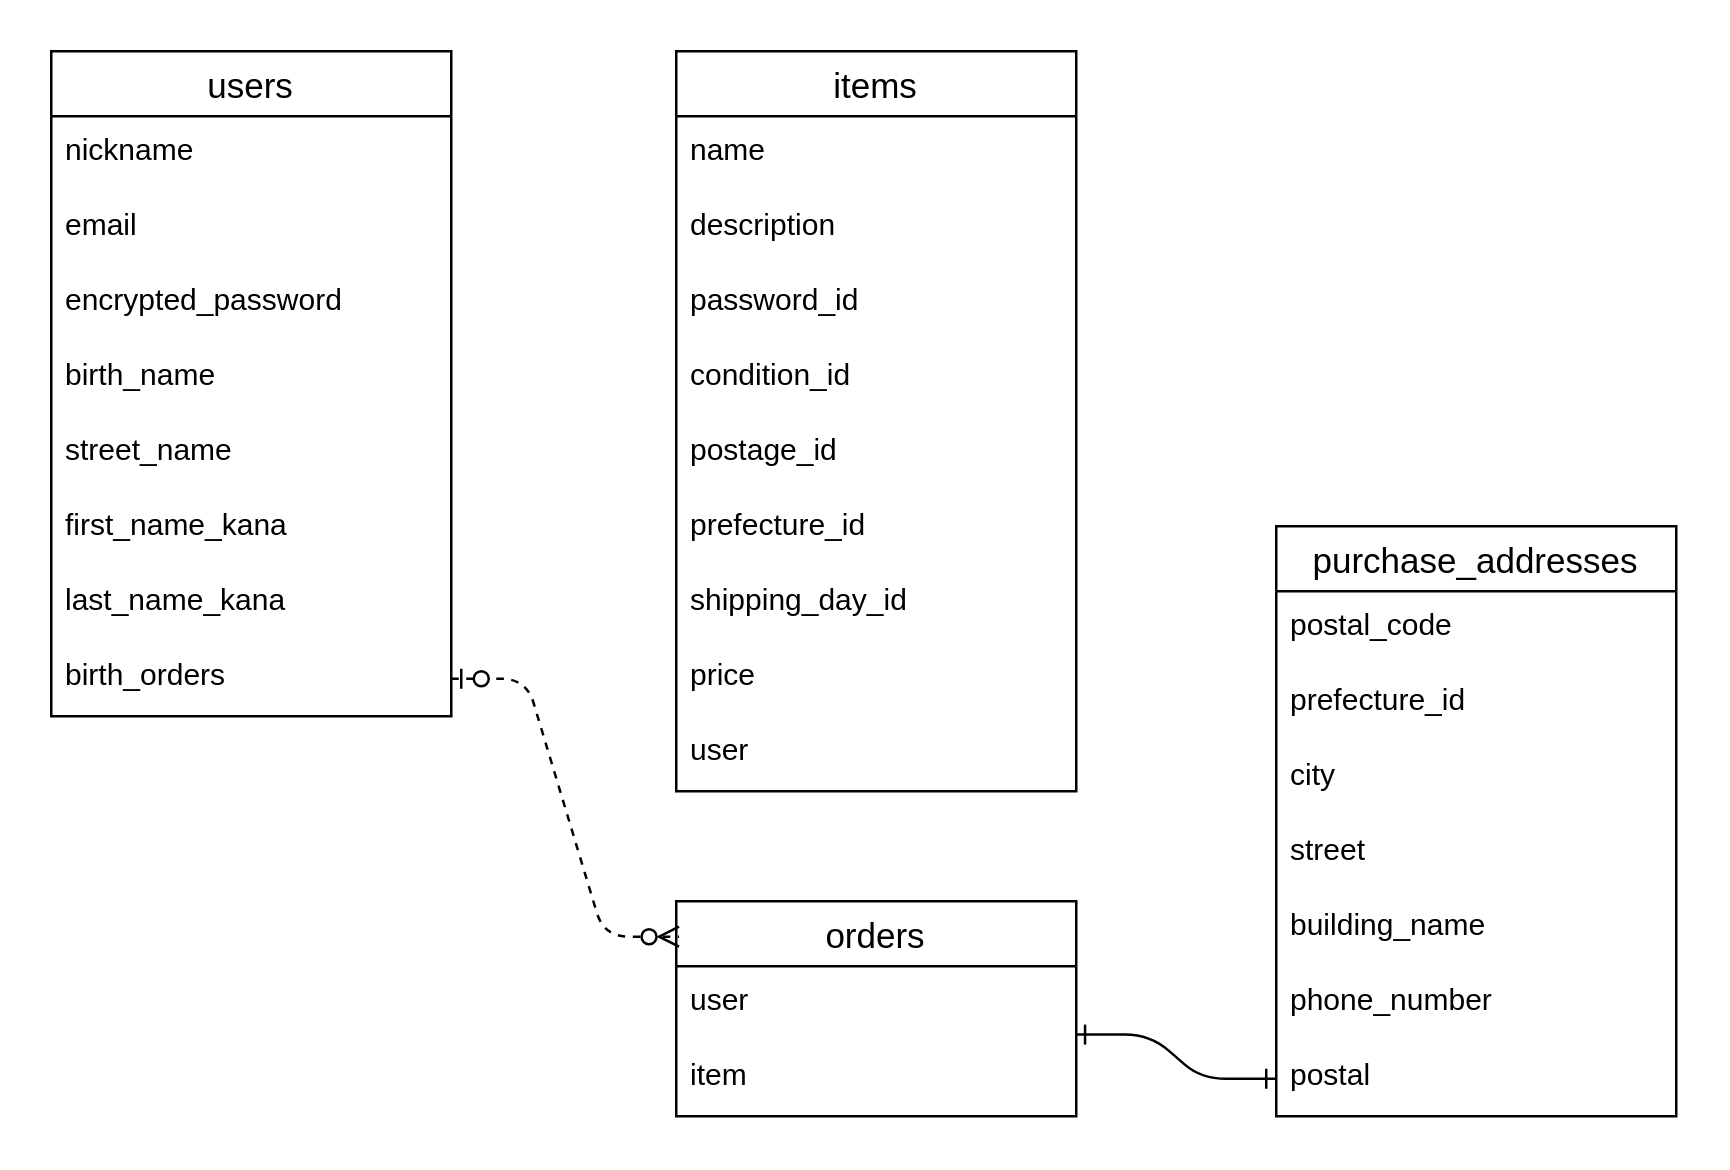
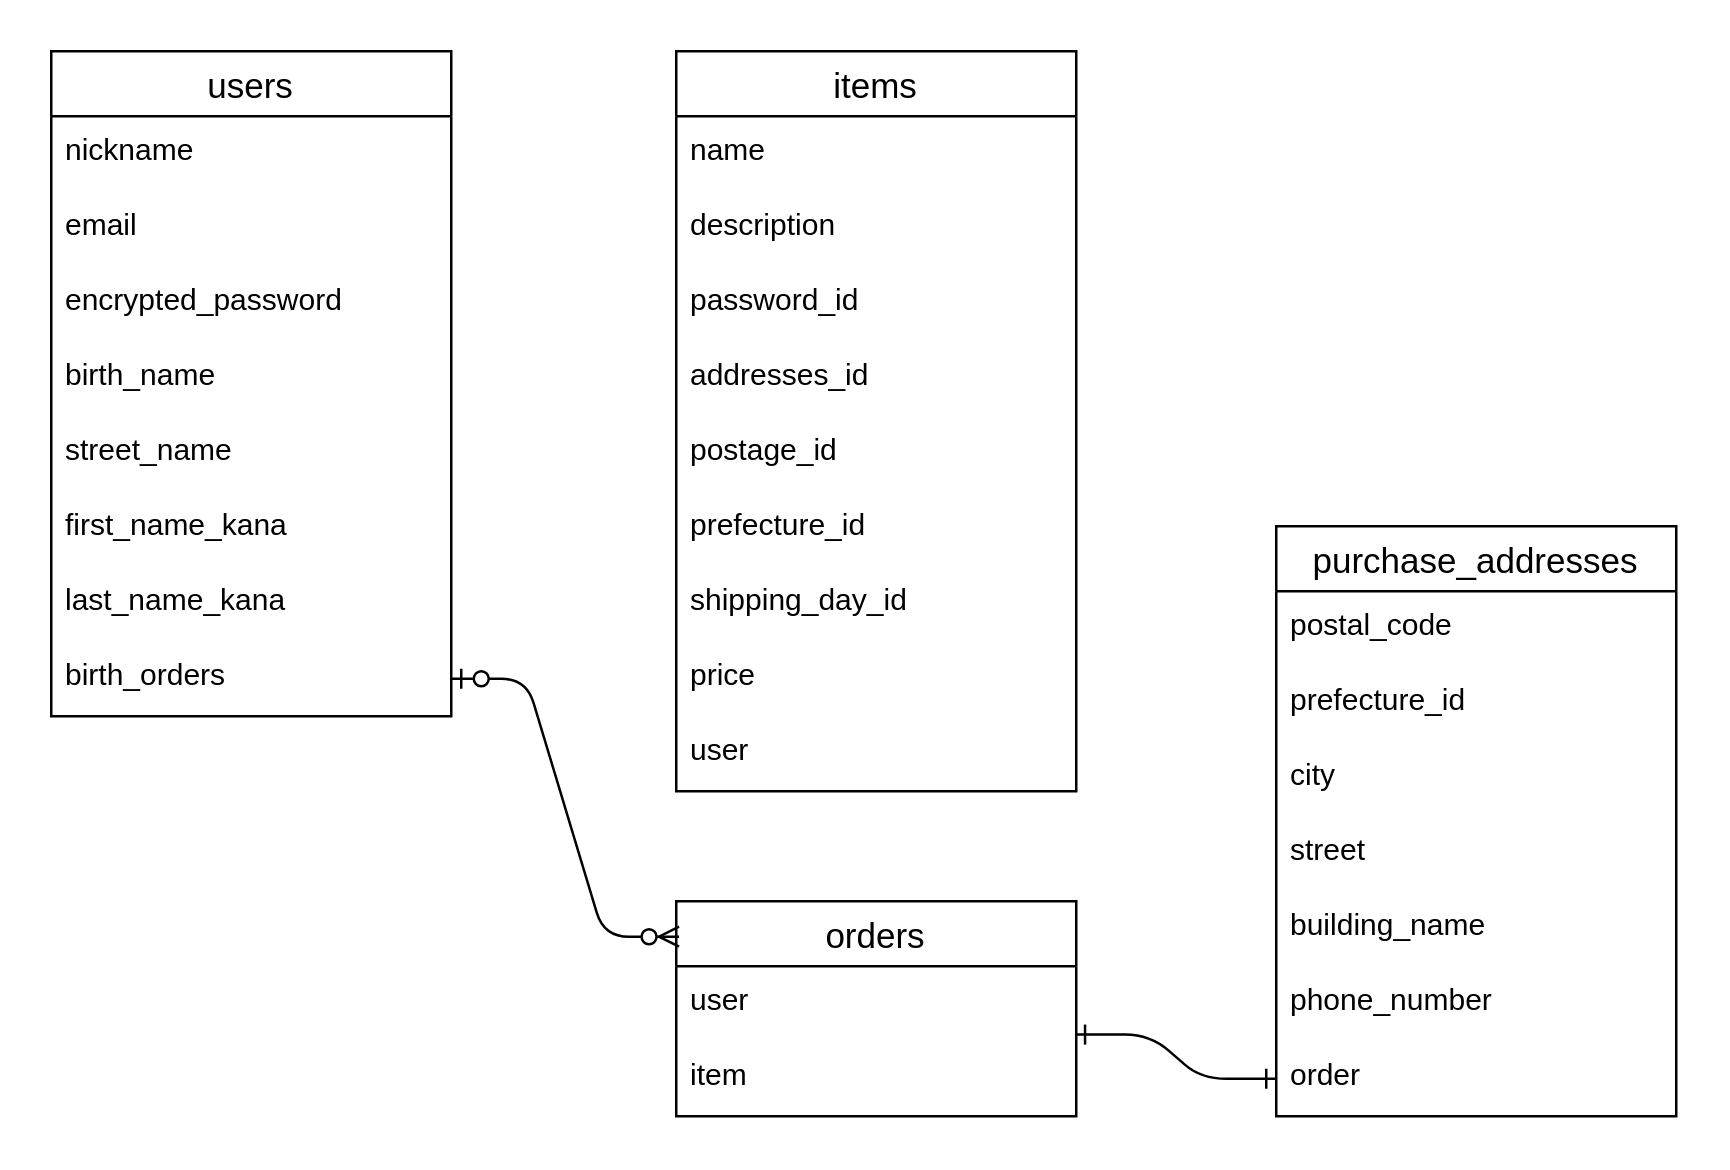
(779, 375) -> (787, 375)
(564, 805) -> (564, 805)
(1337, 1075) -> (1332, 1075)
